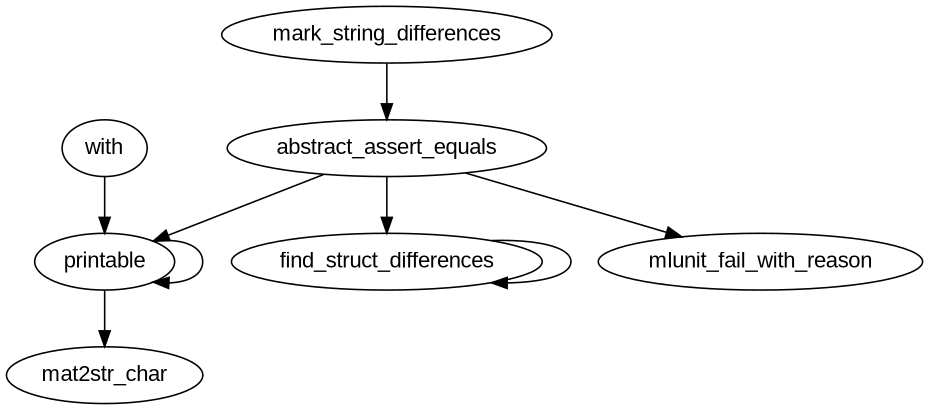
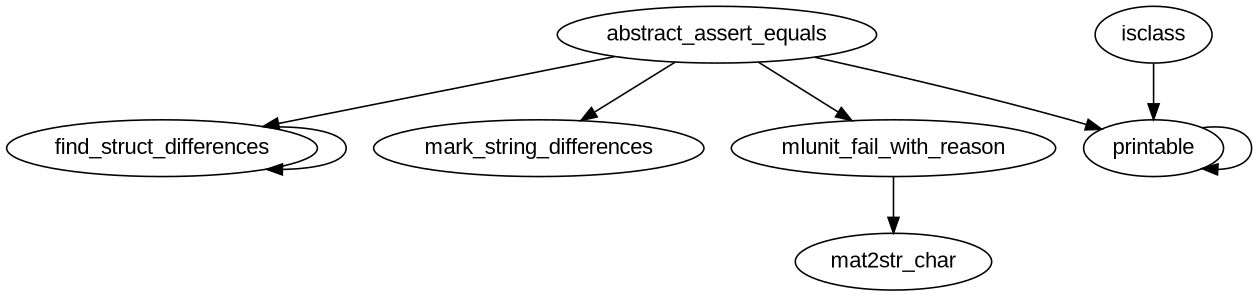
(387, 84) -> (635, 87)
(105, 148) -> (1154, 35)
(105, 311) -> (893, 197)
